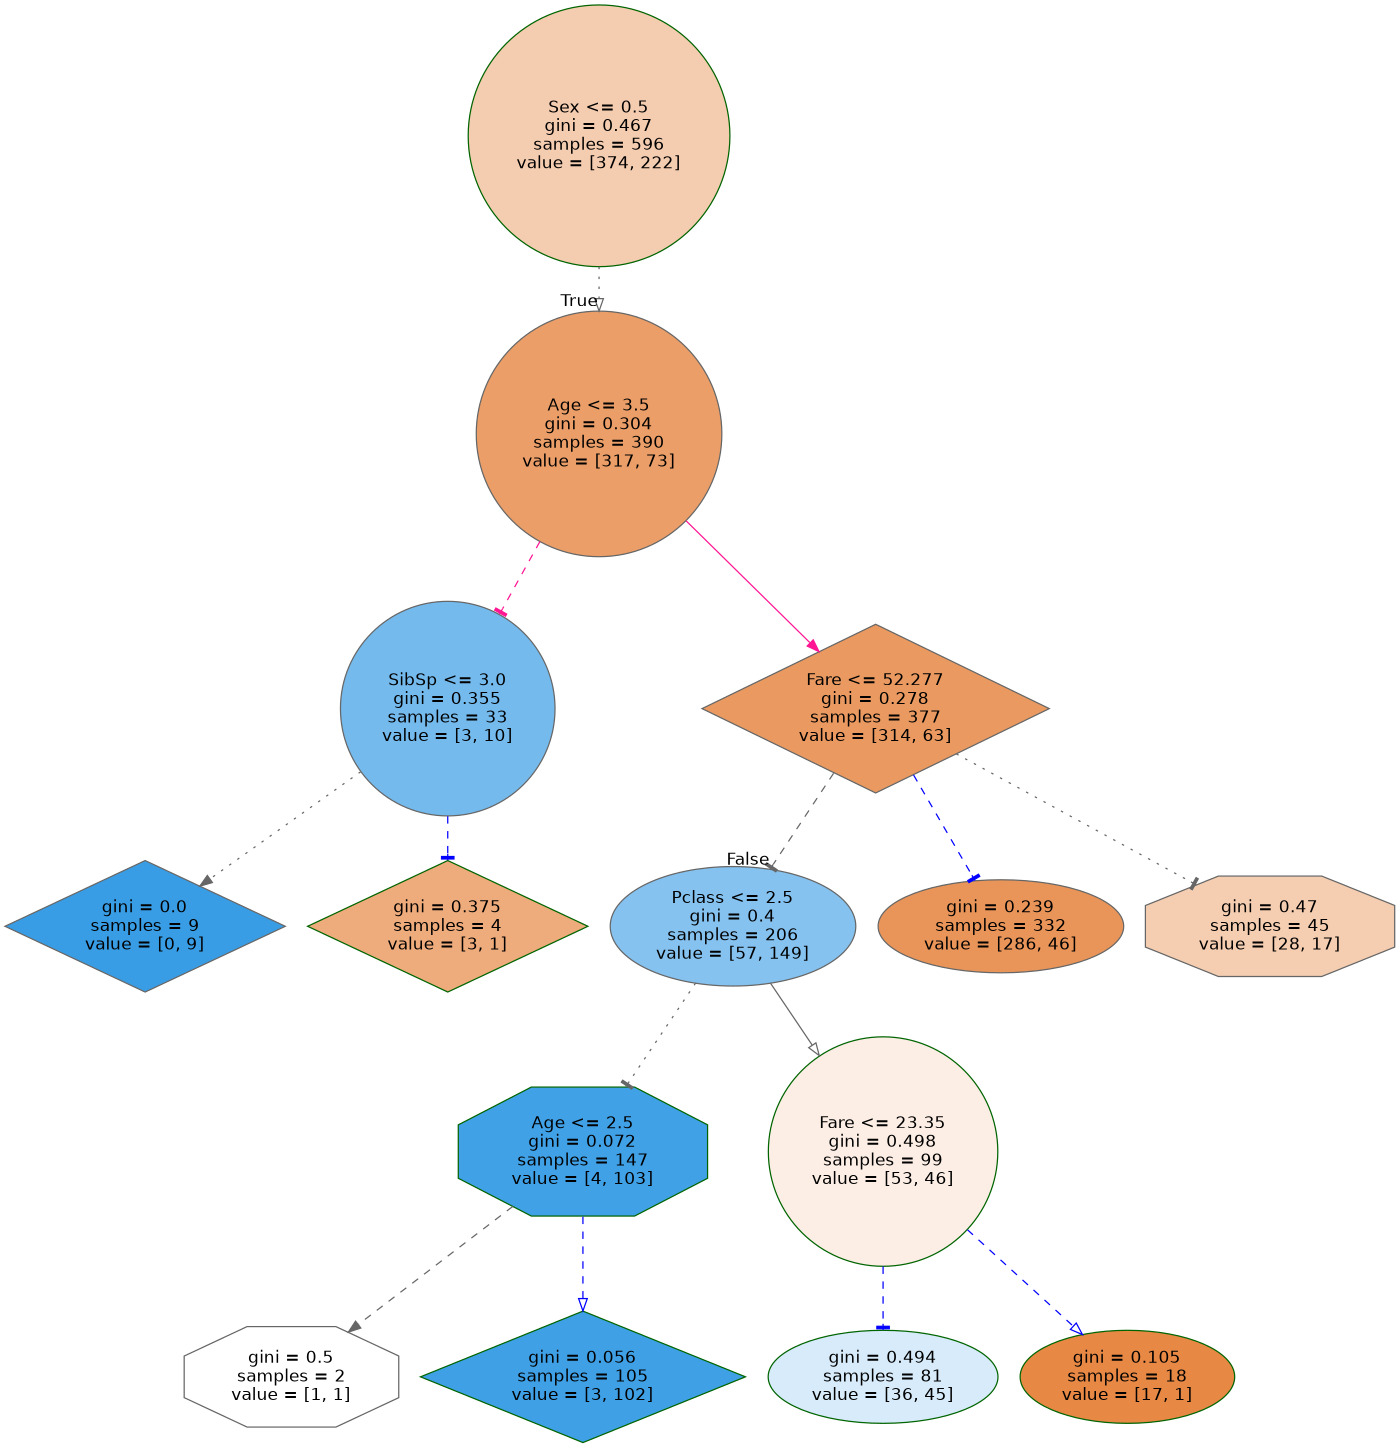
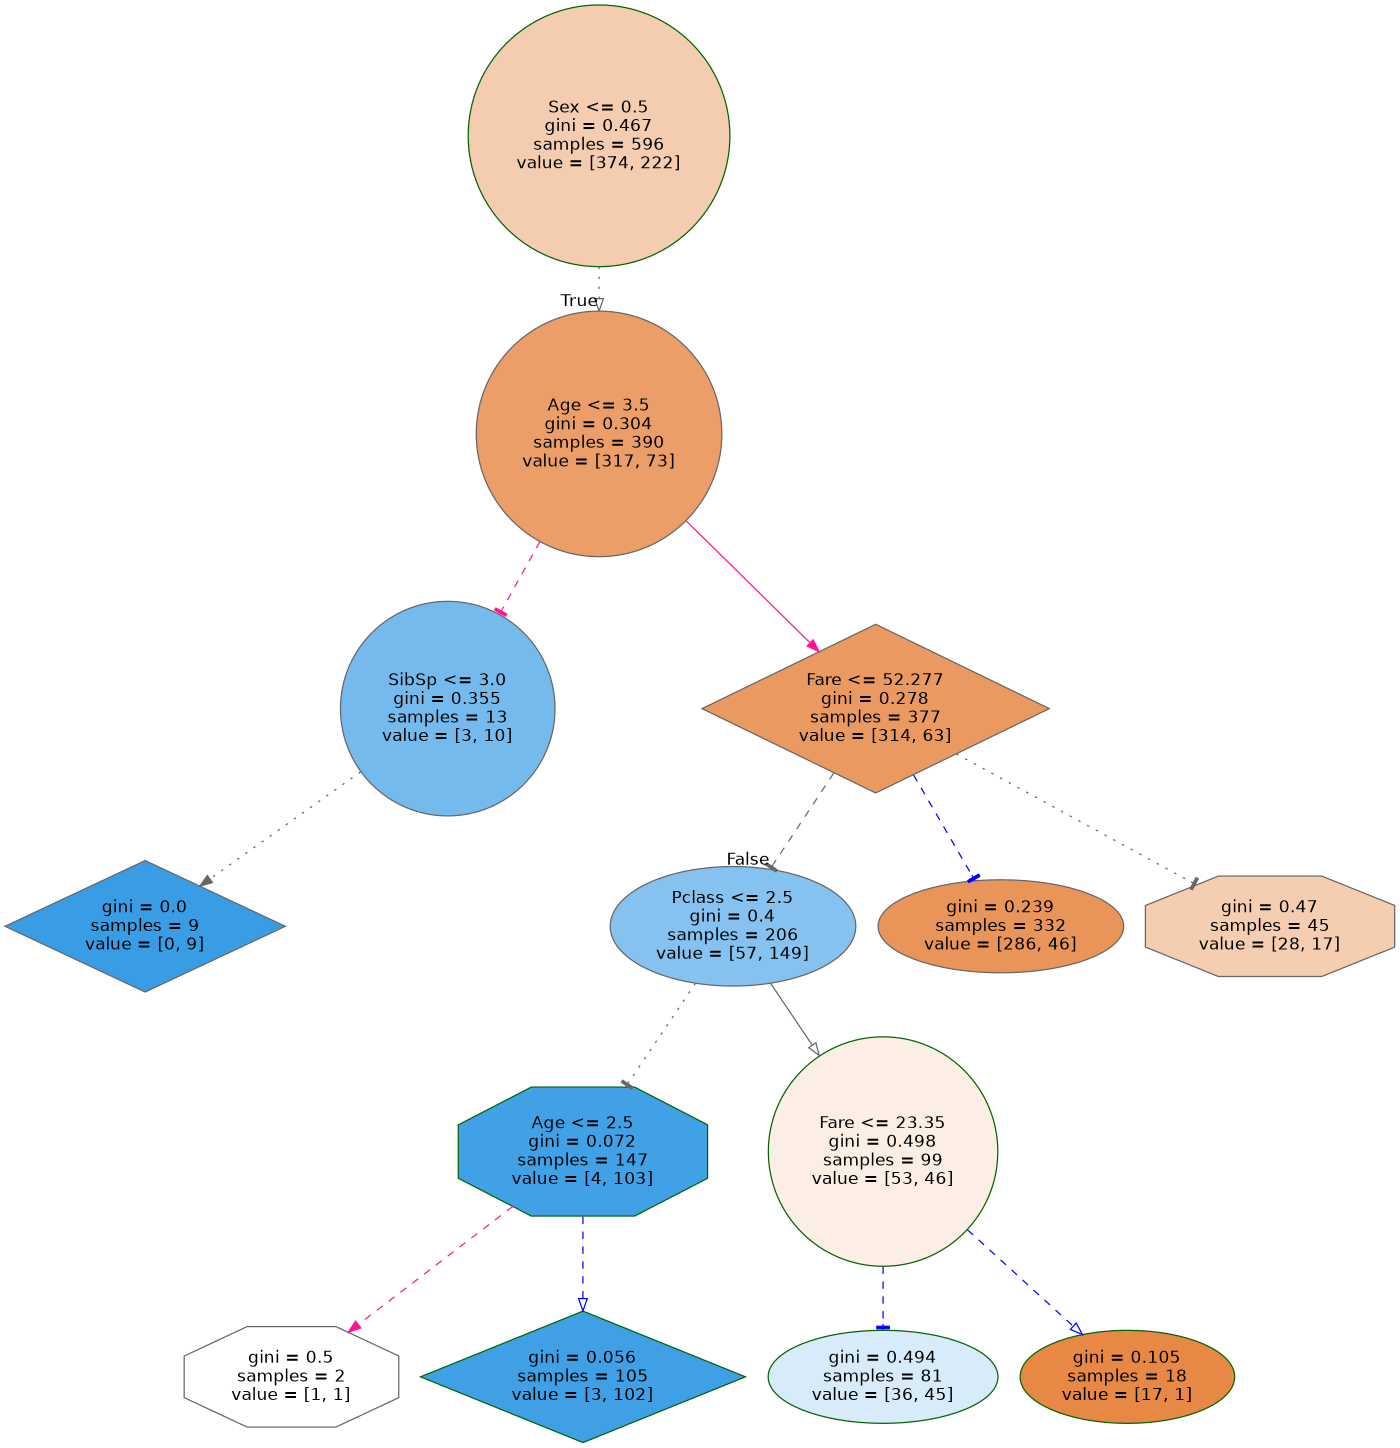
(448, 709) -> (448, 709)
(448, 926) -> none
(436, 1265) -> (436, 1265)
